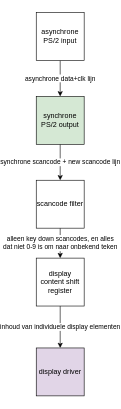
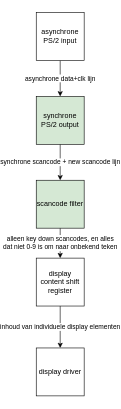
(60, 204) -> (60, 204)
(60, 372) -> (60, 372)
